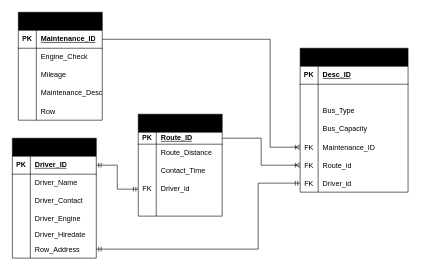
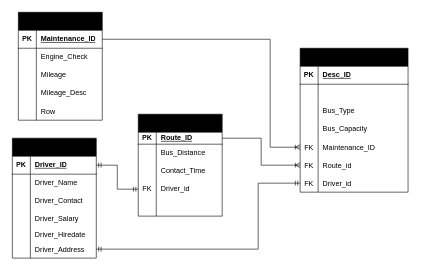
(72, 93) -> (63, 93)
(188, 153) -> (184, 153)
(59, 219) -> (59, 219)
(57, 250) -> (62, 250)
